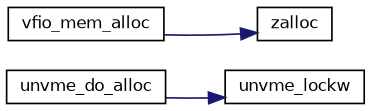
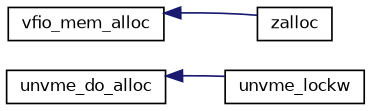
(202, 35) -> (219, 13)
(187, 98) -> (204, 76)
